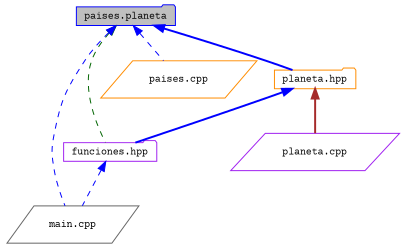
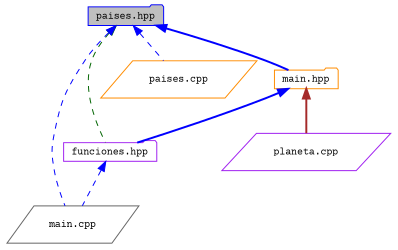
(126, 16) -> (126, 16)
(315, 79) -> (306, 79)
